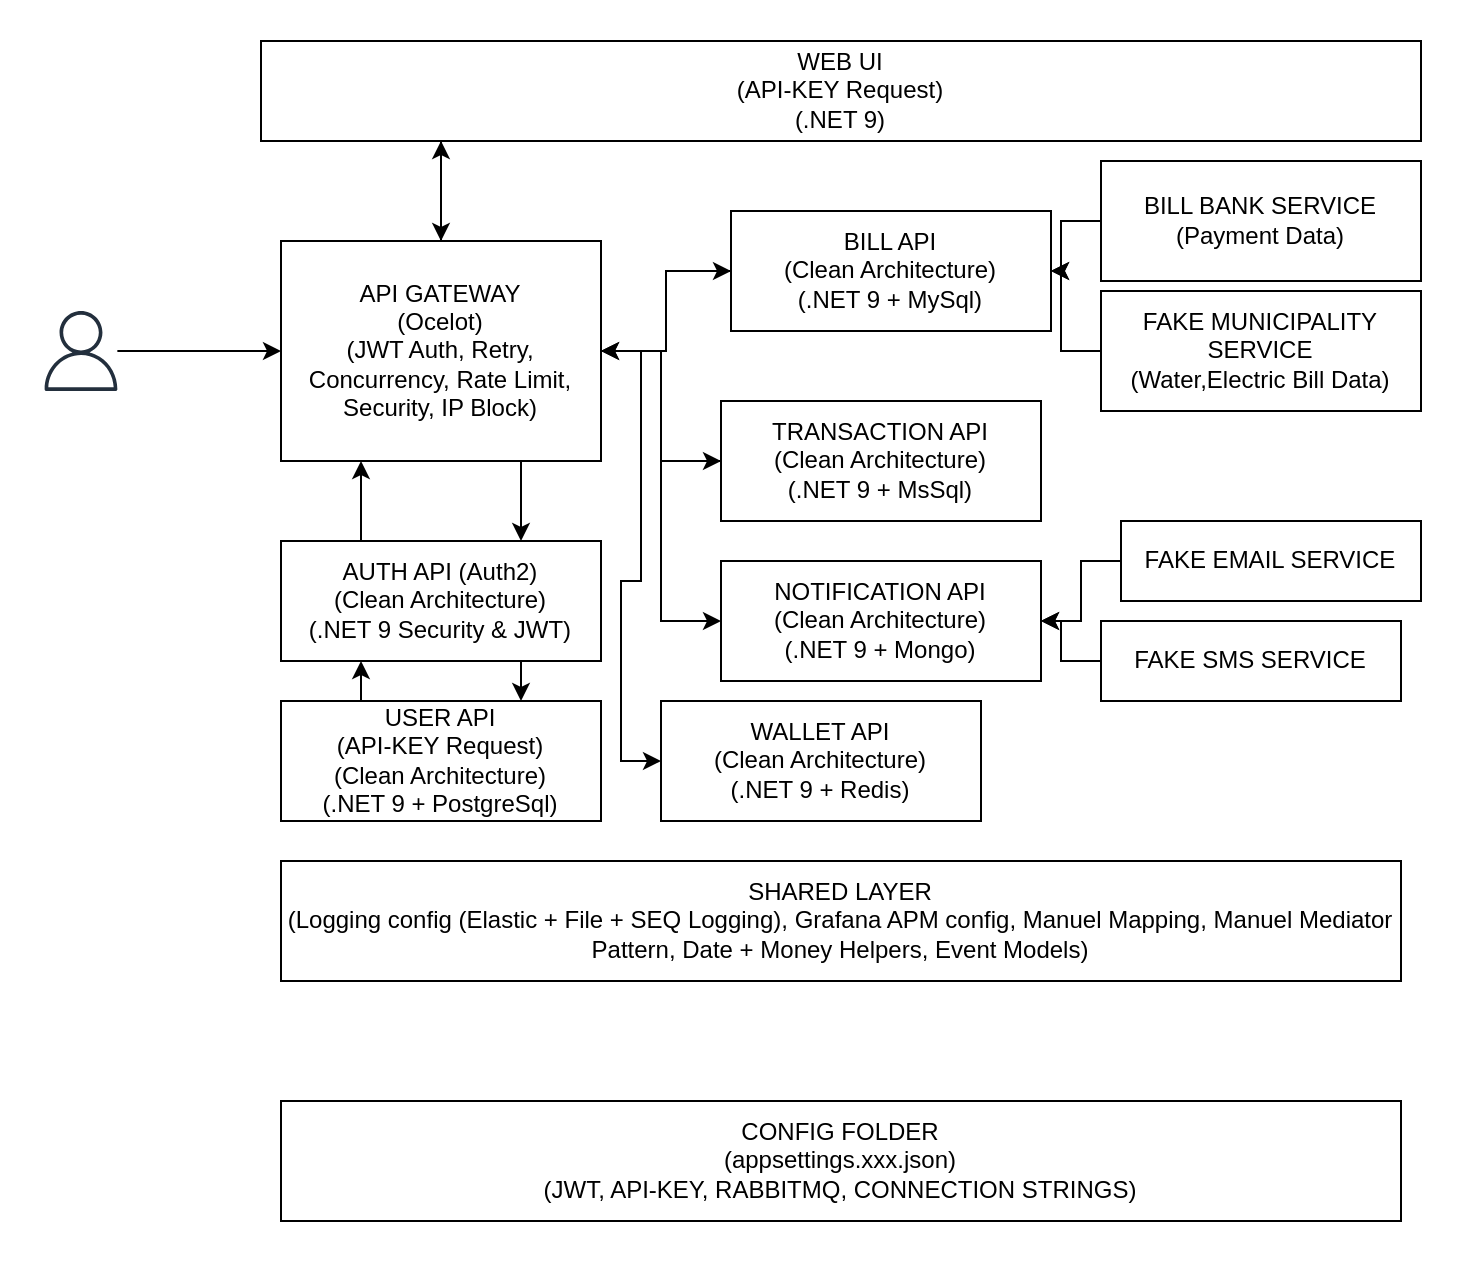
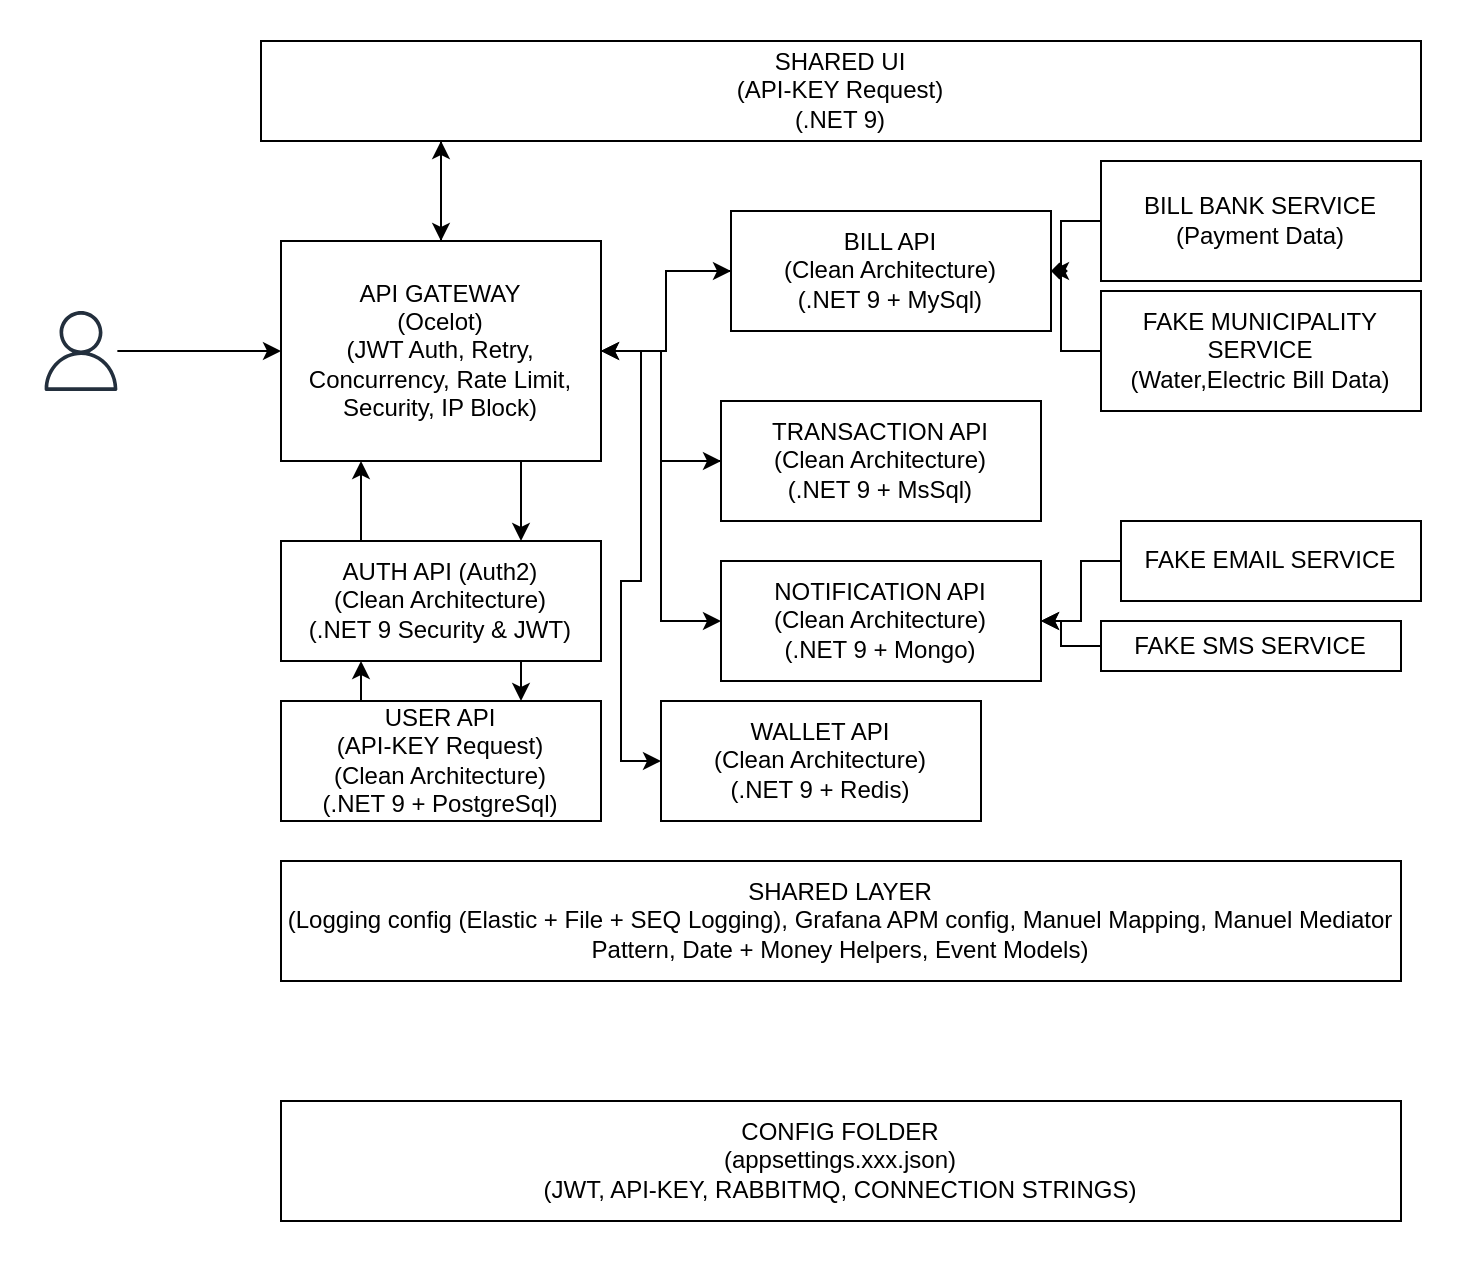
(841, 91) -> (841, 91)
(1061, 267) -> (1061, 267)
(1251, 661) -> (1251, 646)
